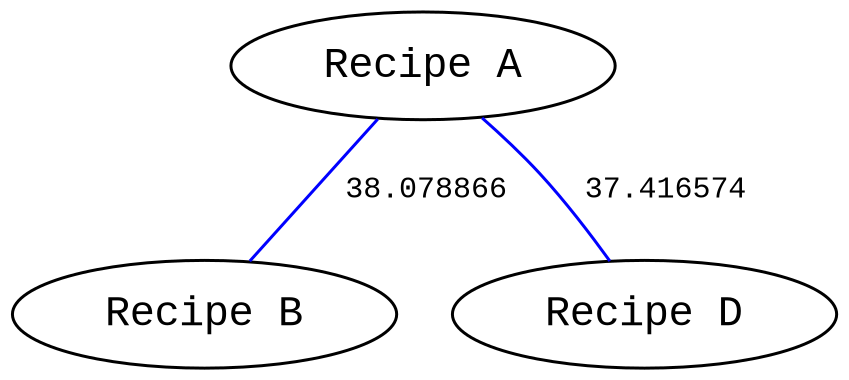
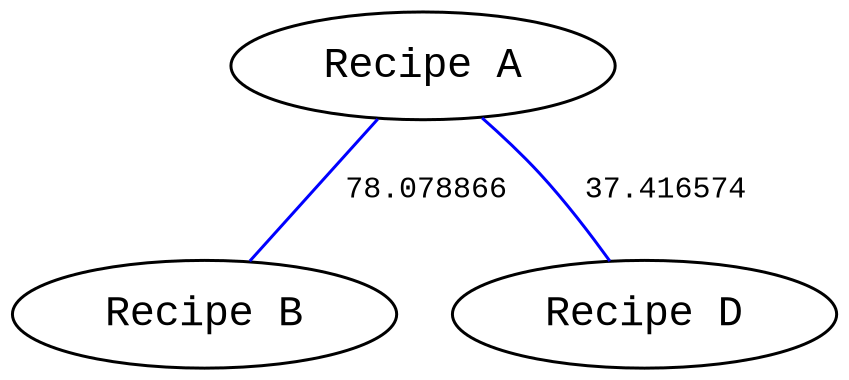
(428, 190) -> (428, 190)
